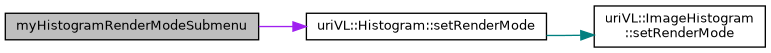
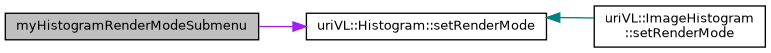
(564, 35) -> (577, 18)
